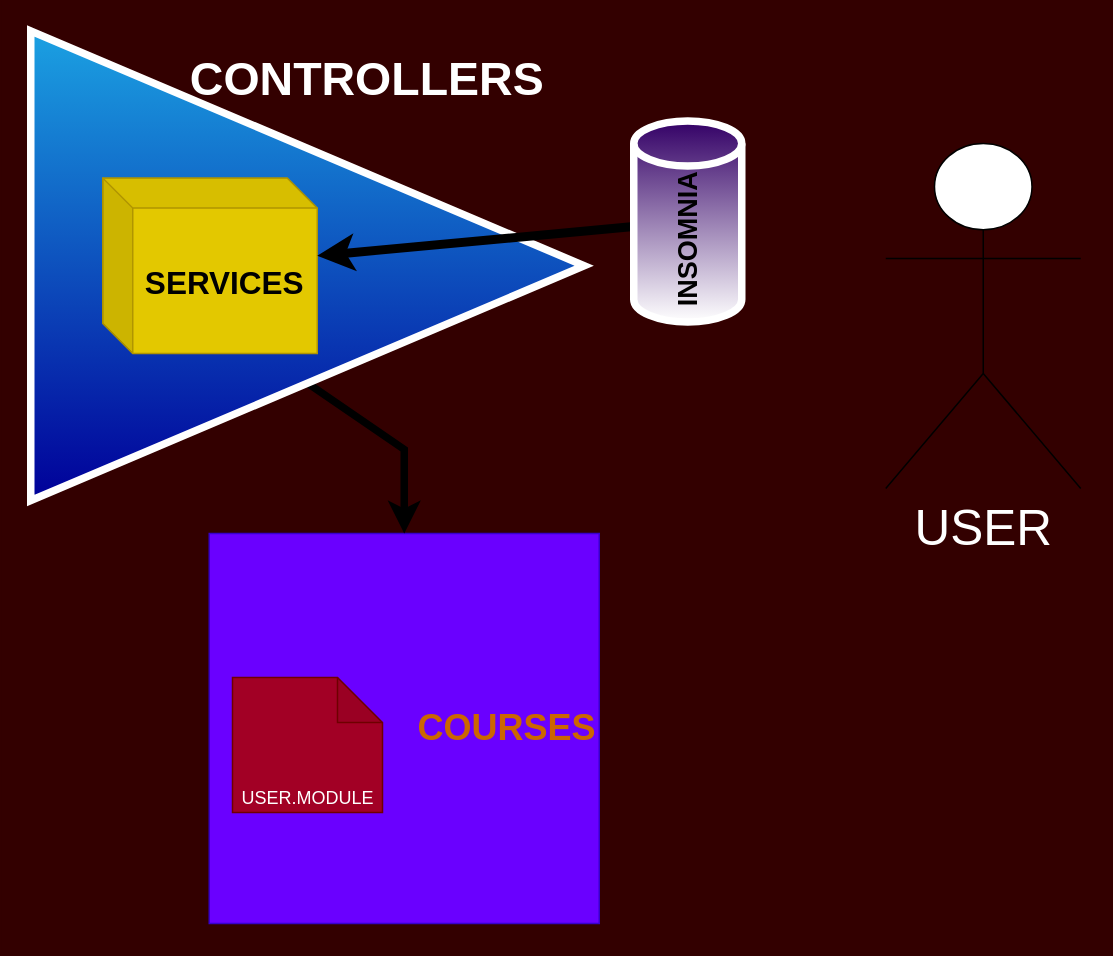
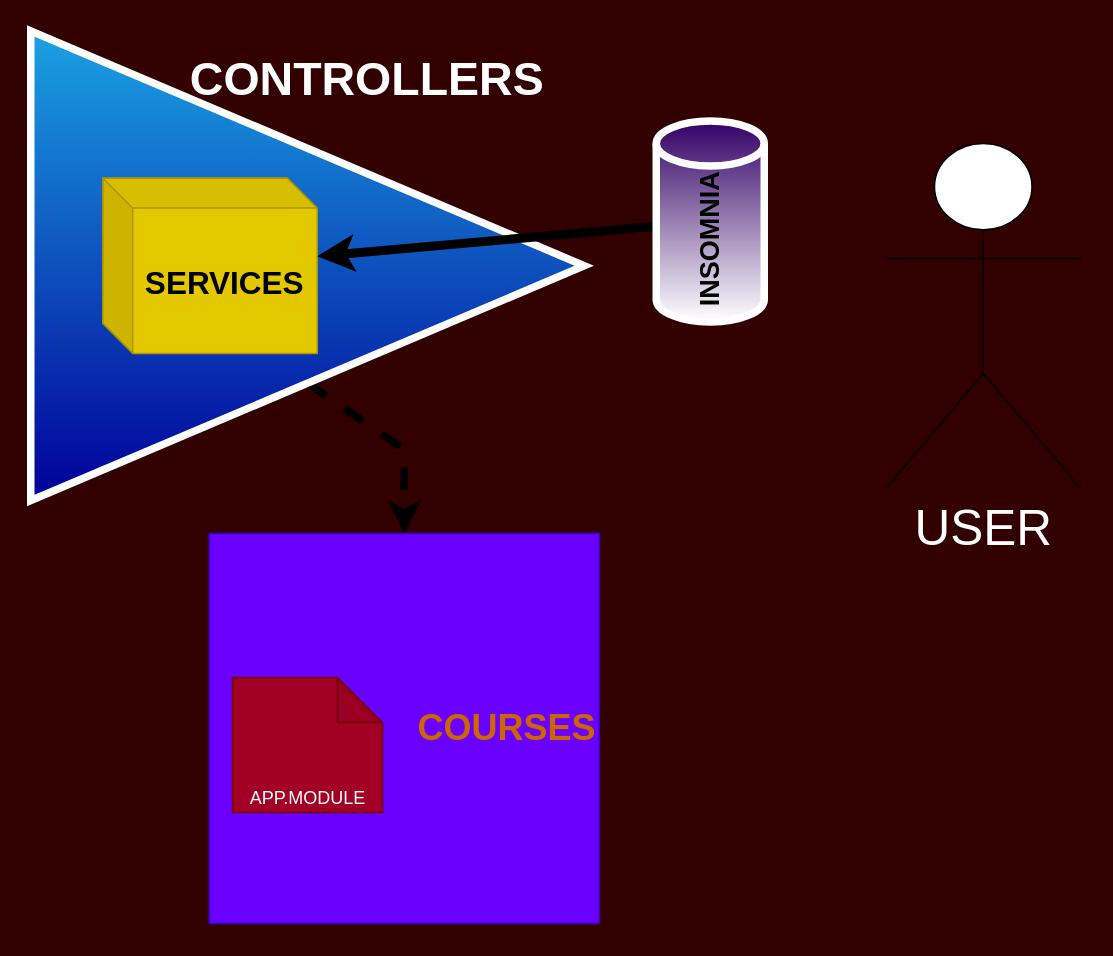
(688, 221) -> (710, 221)
(335, 402) -> (335, 402)
(308, 797) -> (308, 797)
